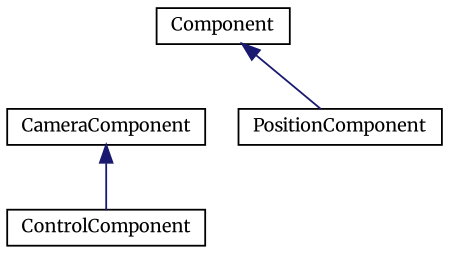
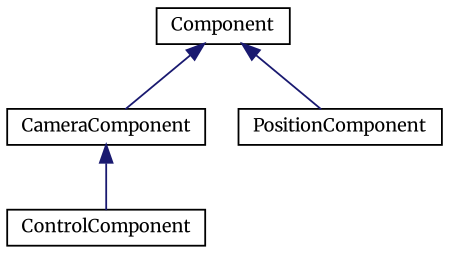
none -> (158, 82)
